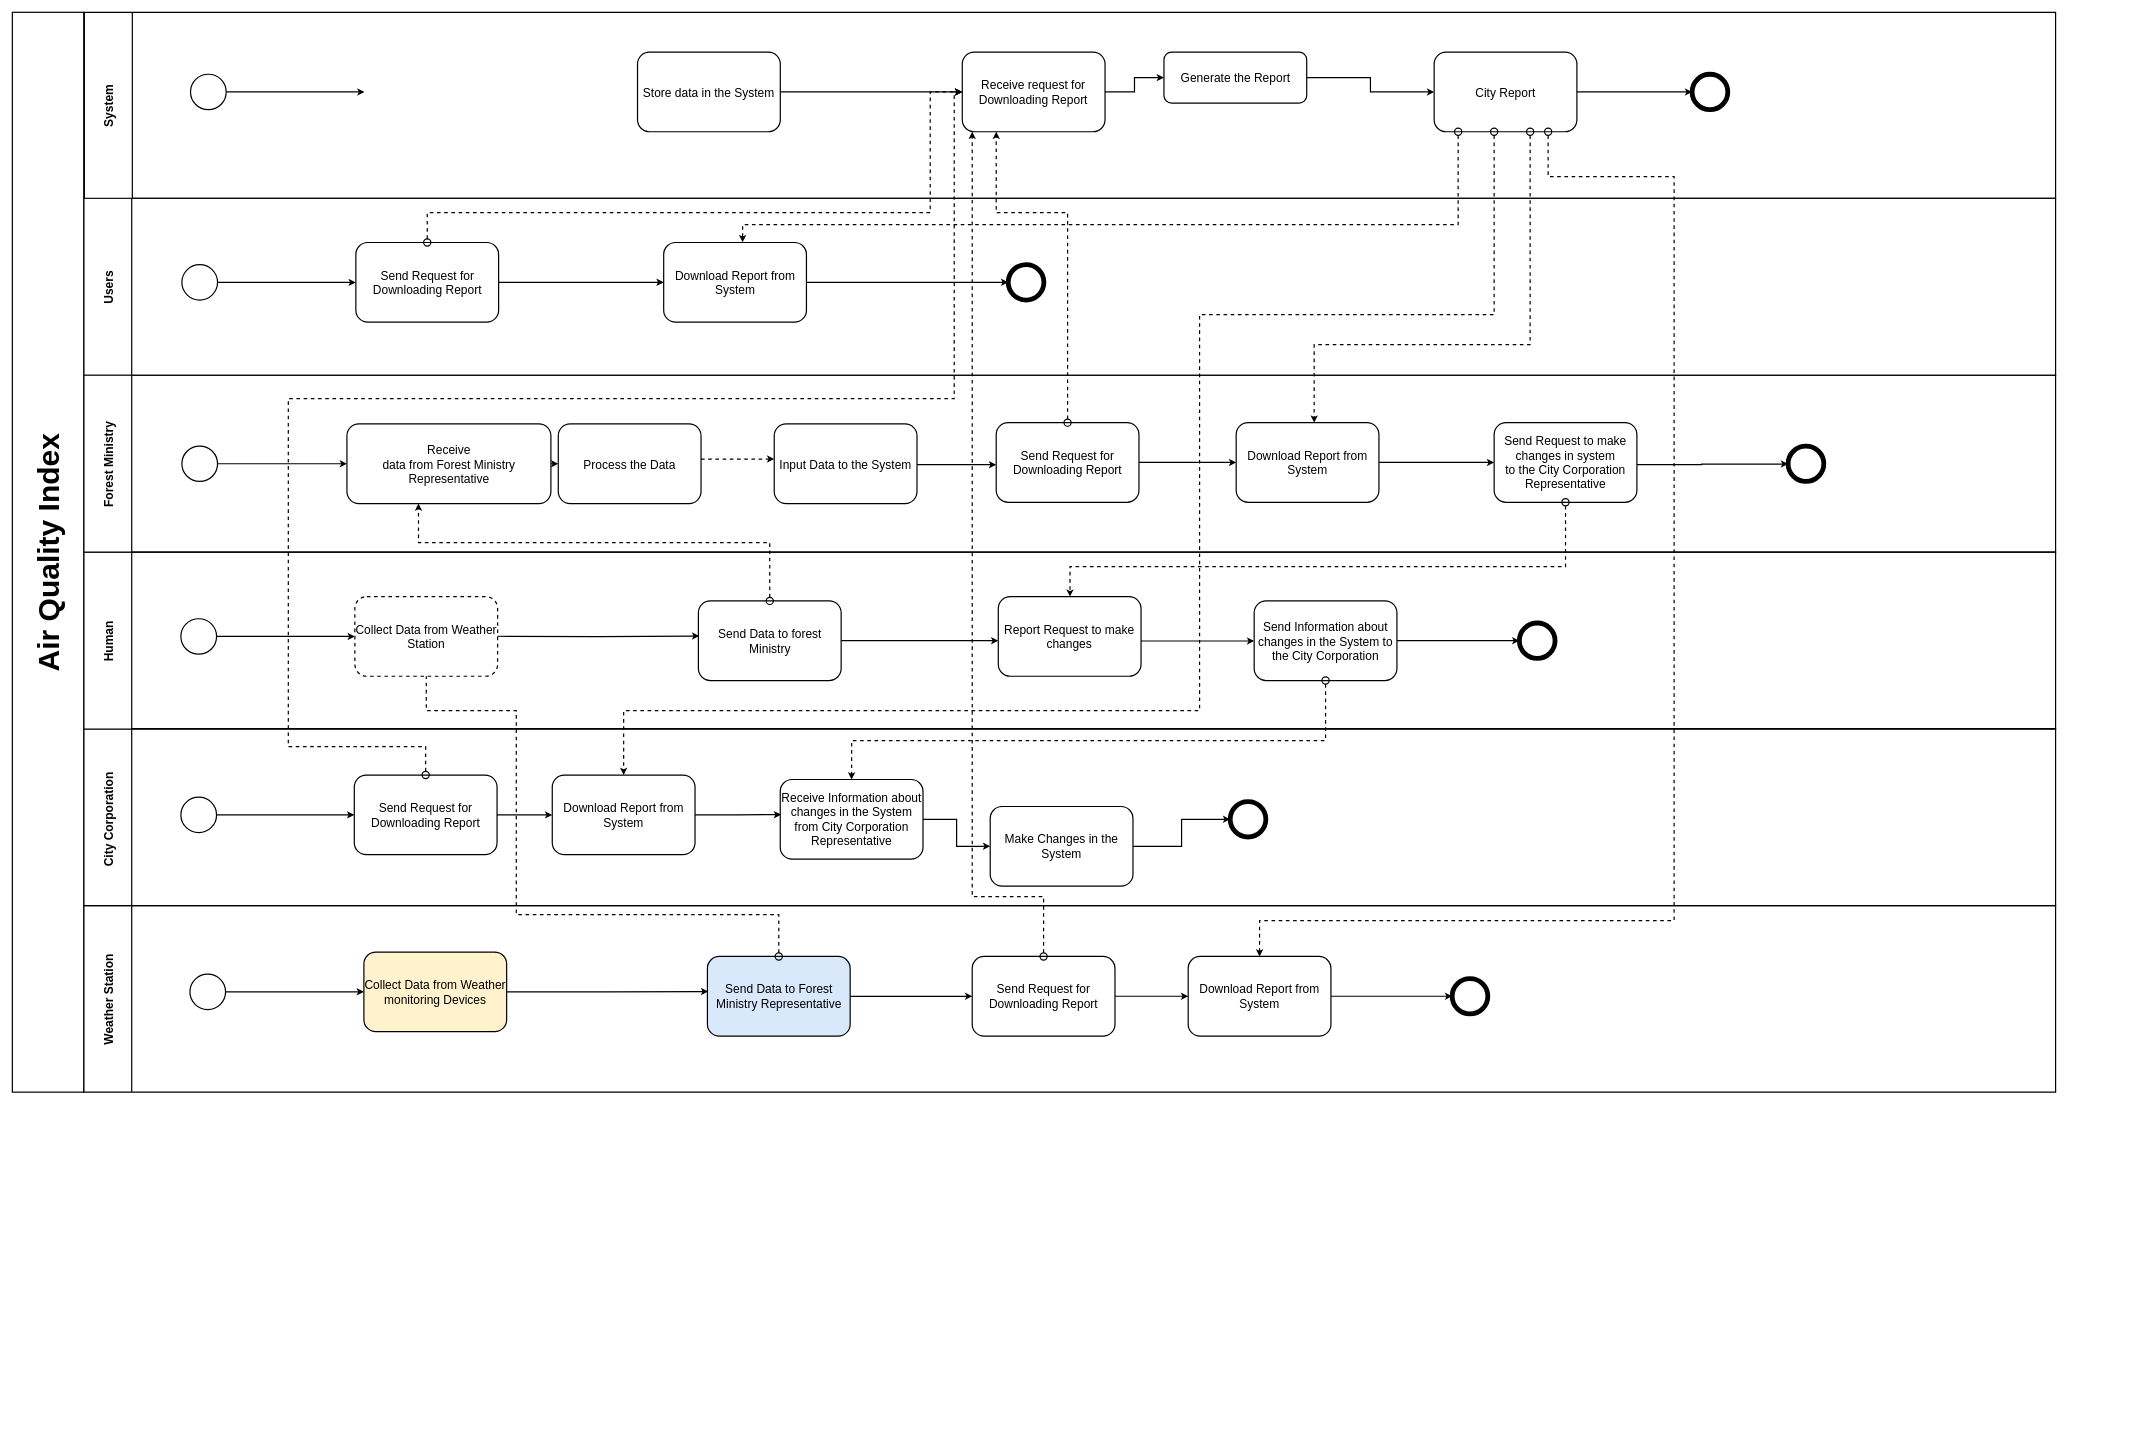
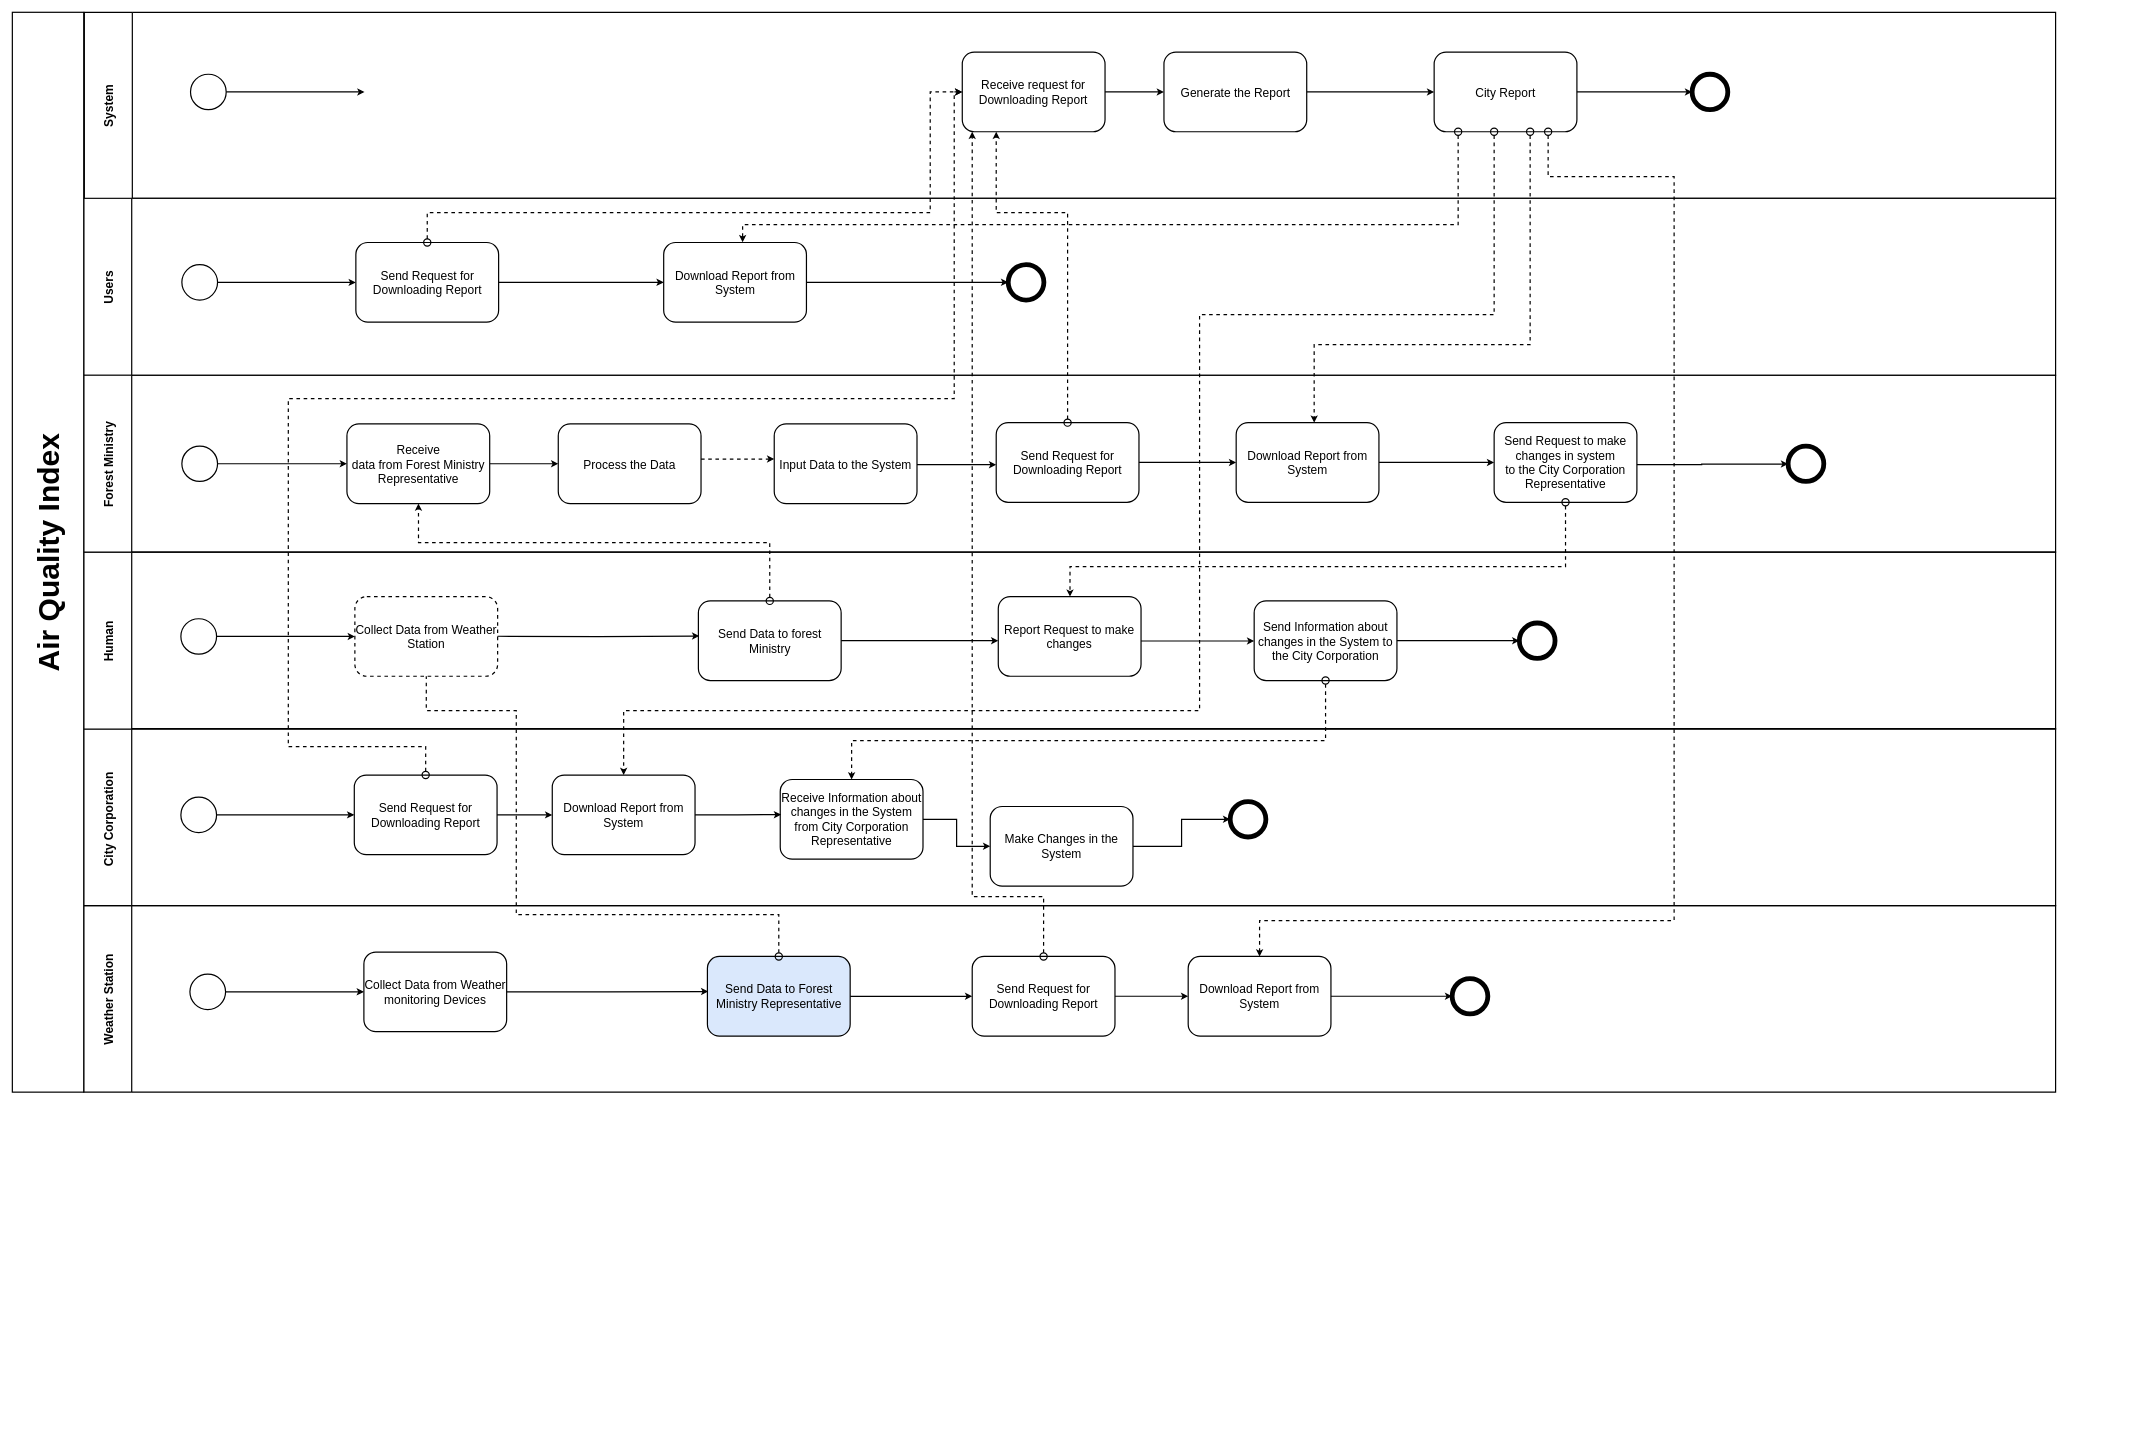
(1235, 78) -> (1235, 92)
(709, 92) -> none
(854, 92) -> none
(449, 464) -> (418, 464)
(435, 992) -> (435, 992)
